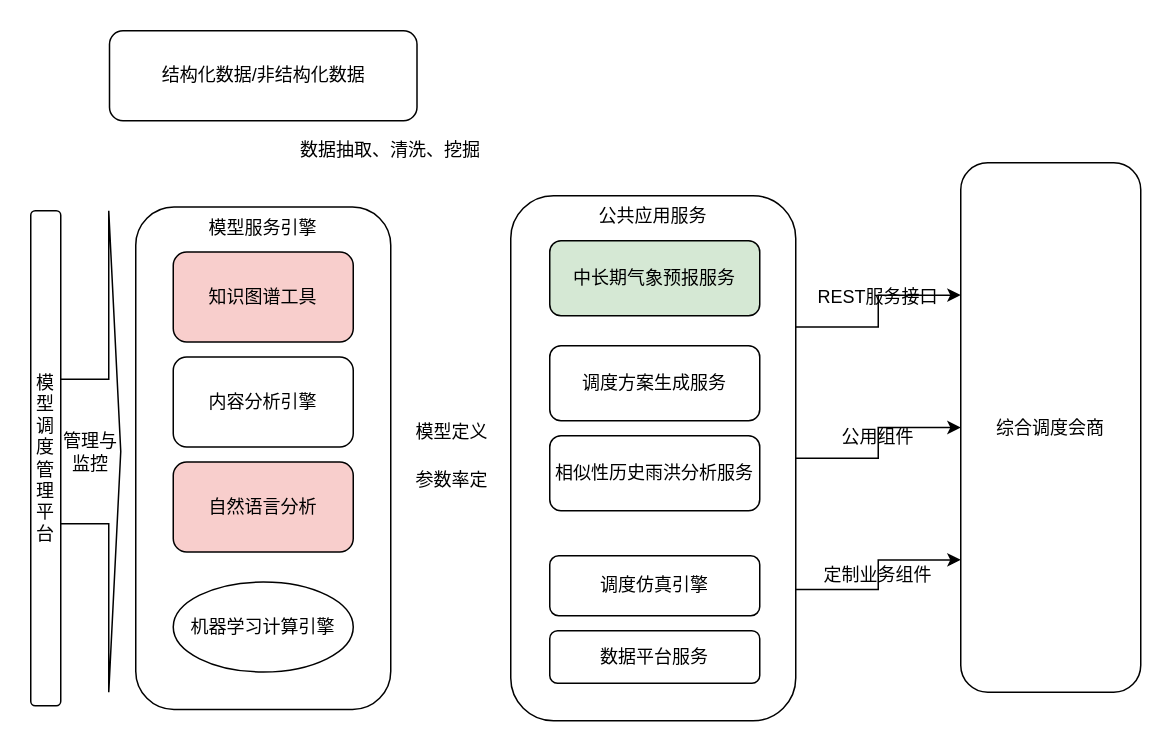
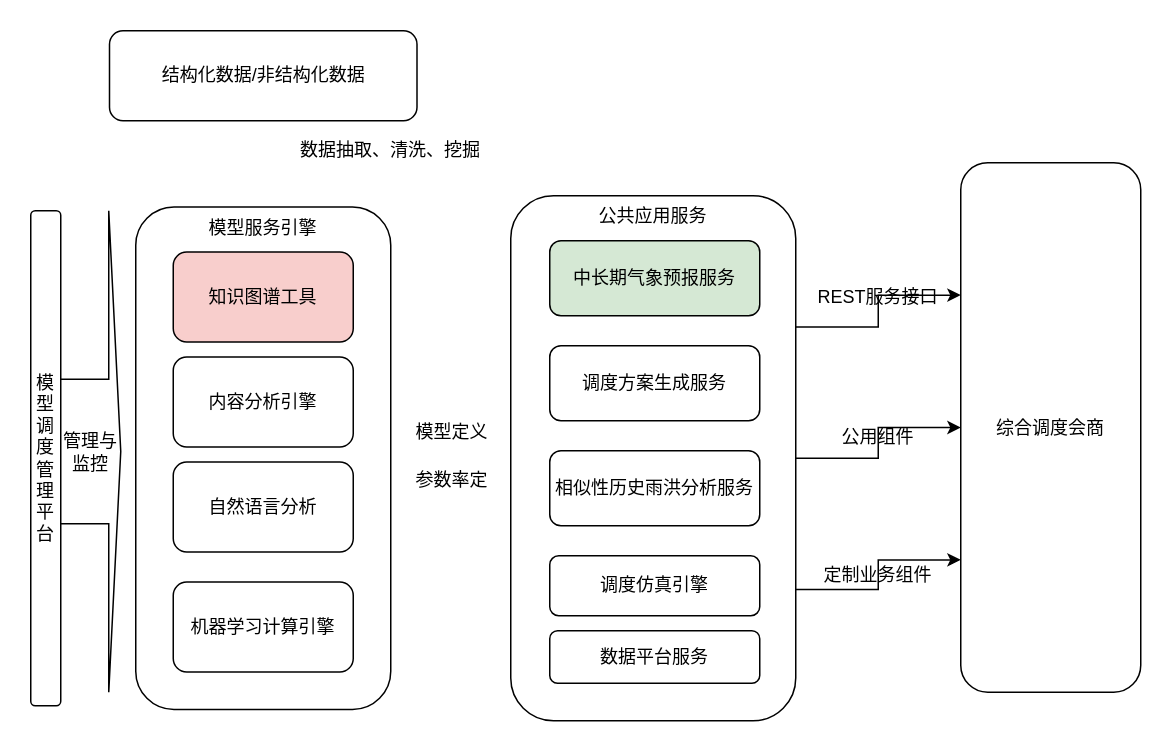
(655, 473) -> (655, 488)
(263, 507) -> (263, 507)
(263, 627) -> (263, 627)
